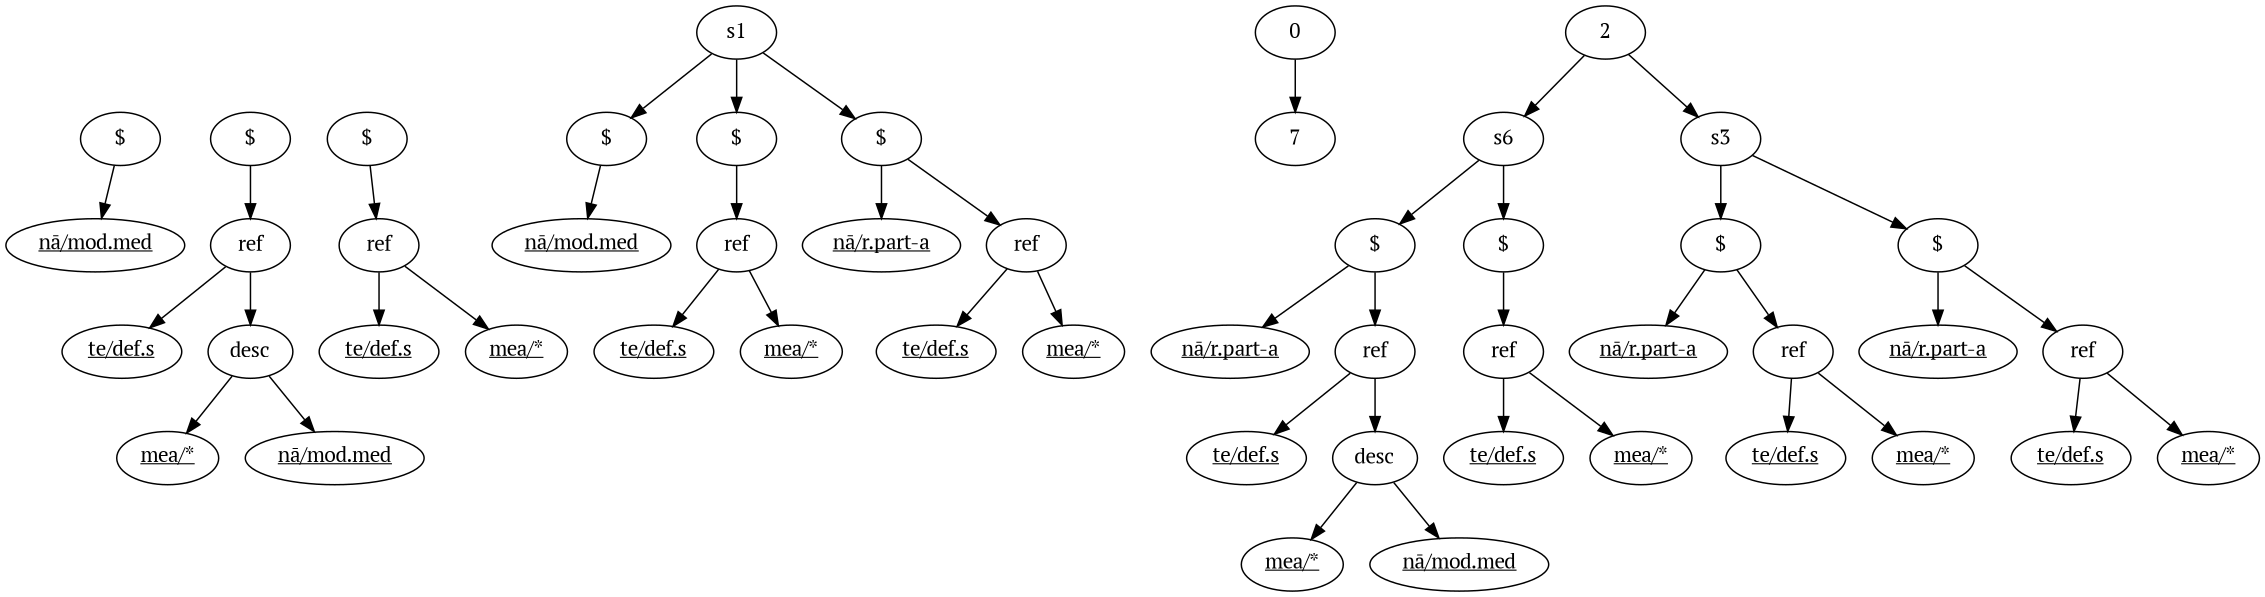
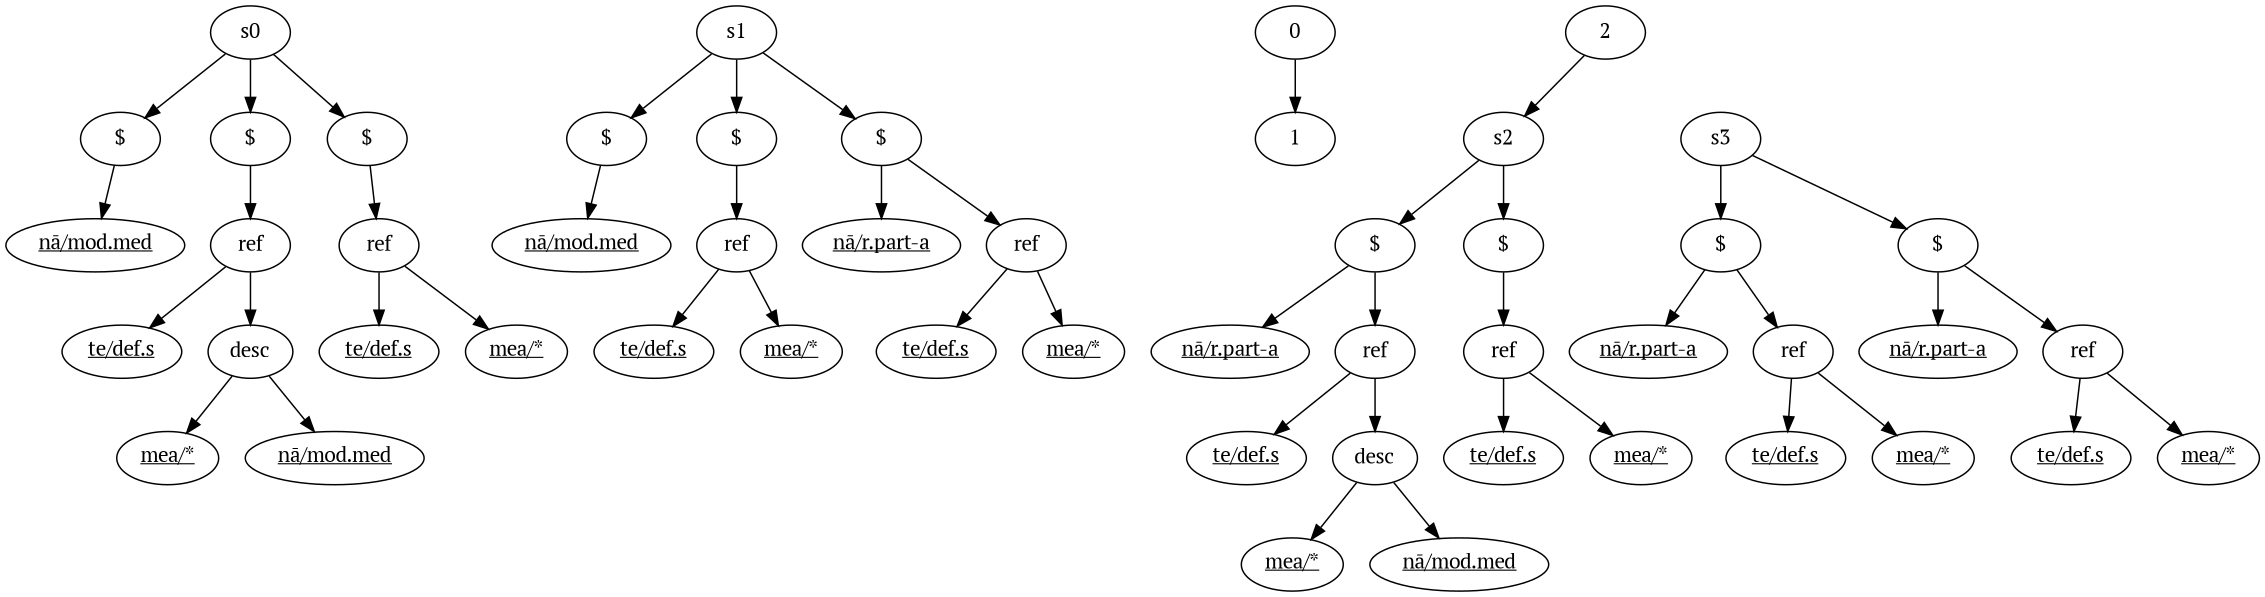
none -> (250, 33)
(1658, 81) -> none
(1295, 139) -> (1295, 139)
(1504, 139) -> (1504, 139)
